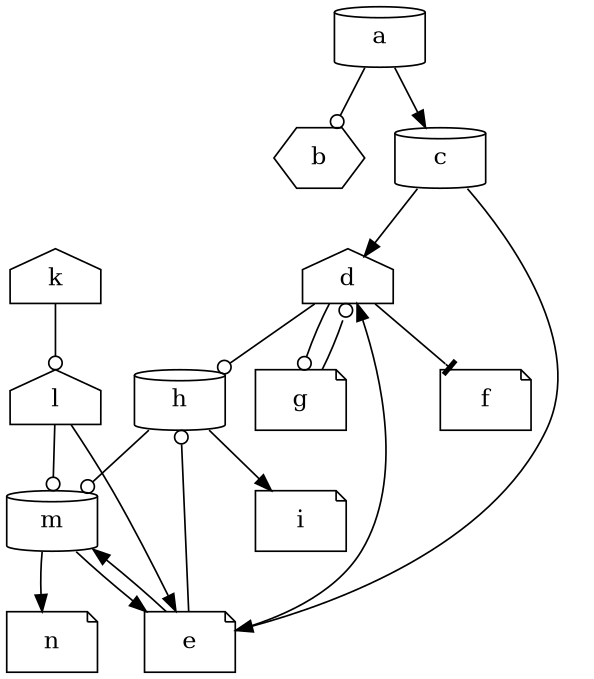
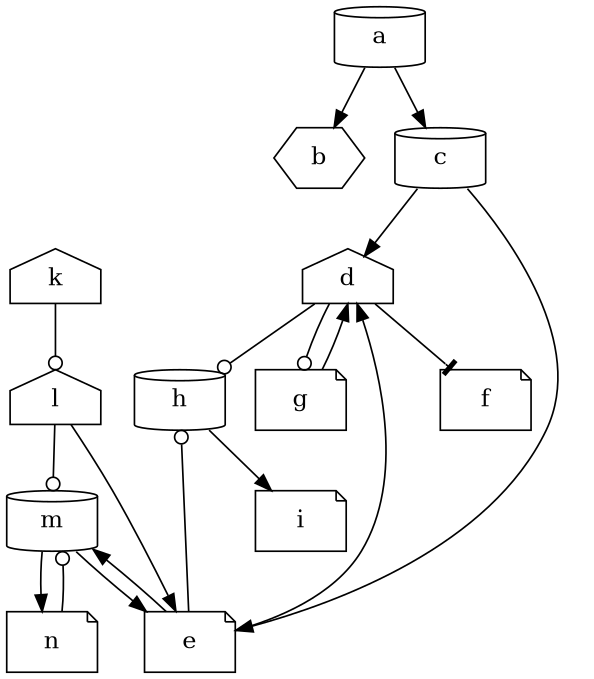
(353, 92) -> (353, 92)
(333, 345) -> (333, 345)
(121, 456) -> (63, 588)
